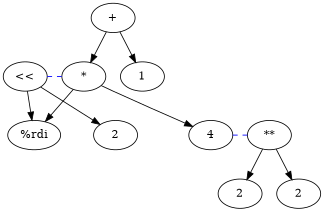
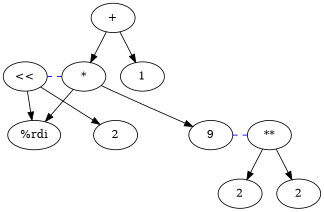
(211, 135) -> (211, 135)
